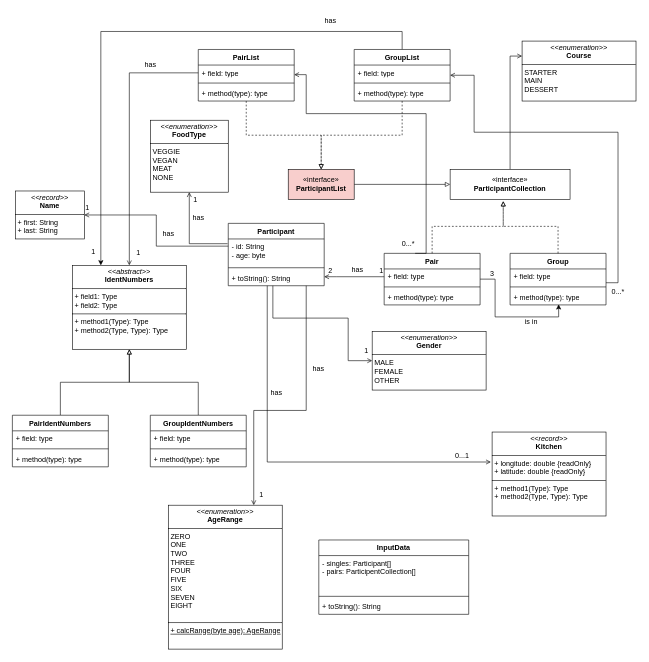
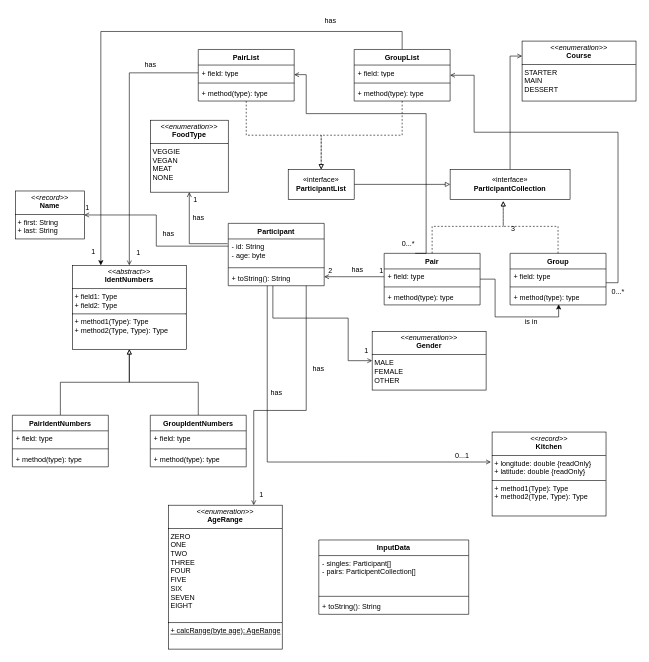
(321, 185) -> (321, 185)
(492, 275) -> (513, 230)
